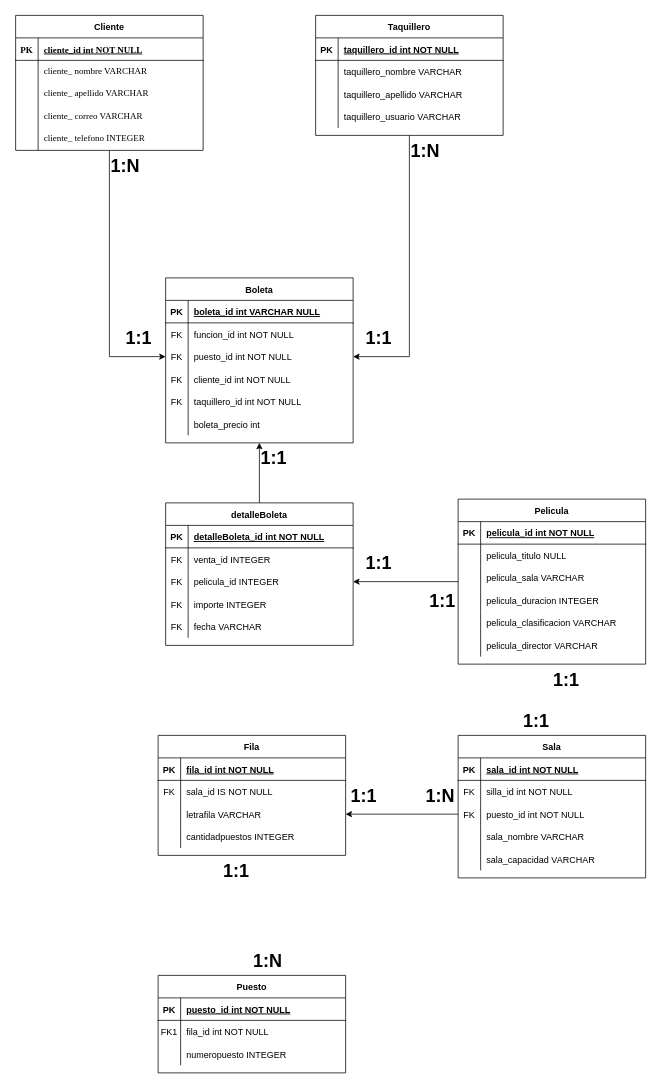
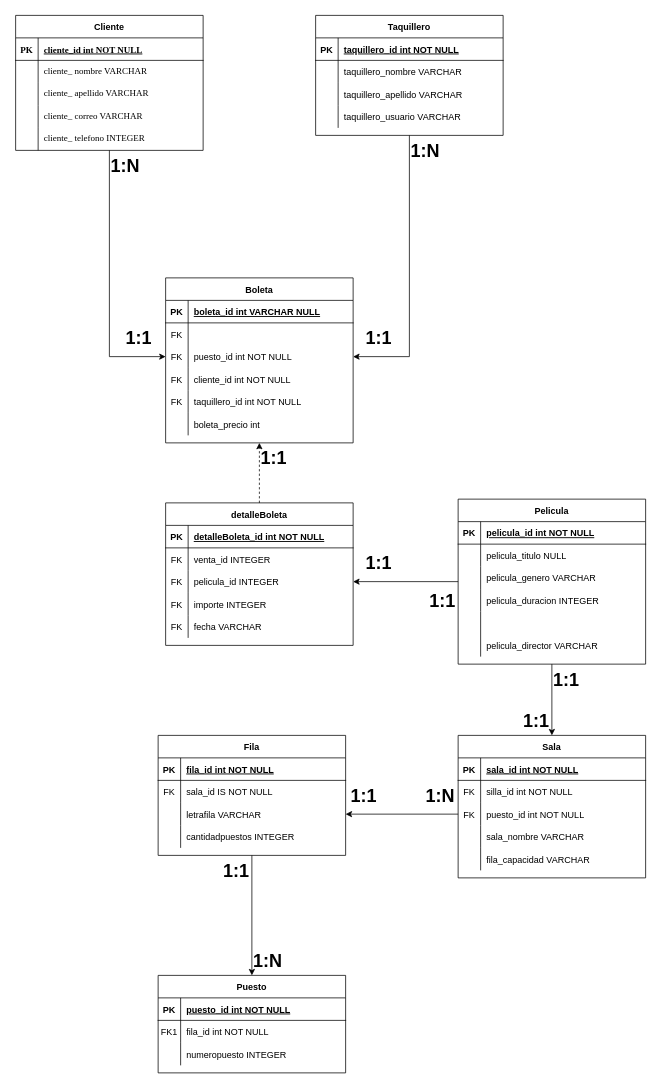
(270, 334) -> none
(259, 475) -> (259, 475)
(533, 578) -> (539, 578)
(563, 623) -> none
none -> (552, 729)
(538, 860) -> (537, 860)
none -> (252, 969)
